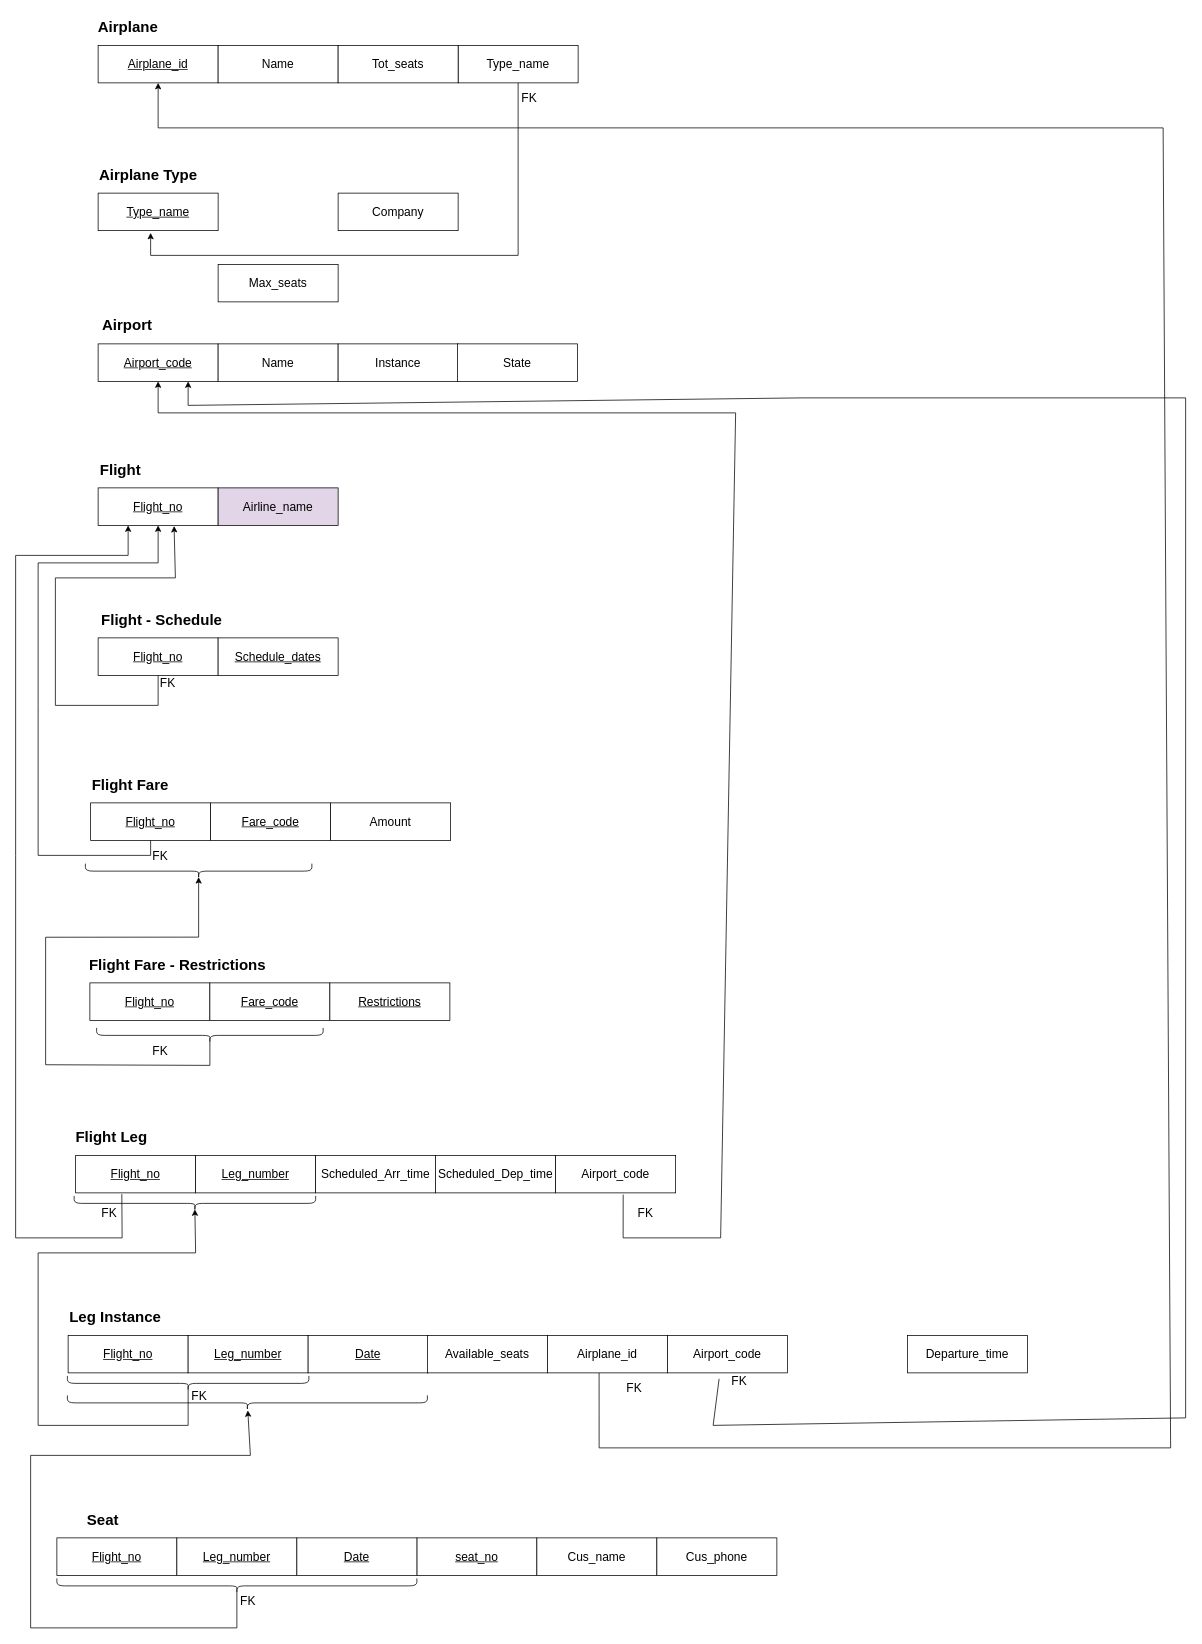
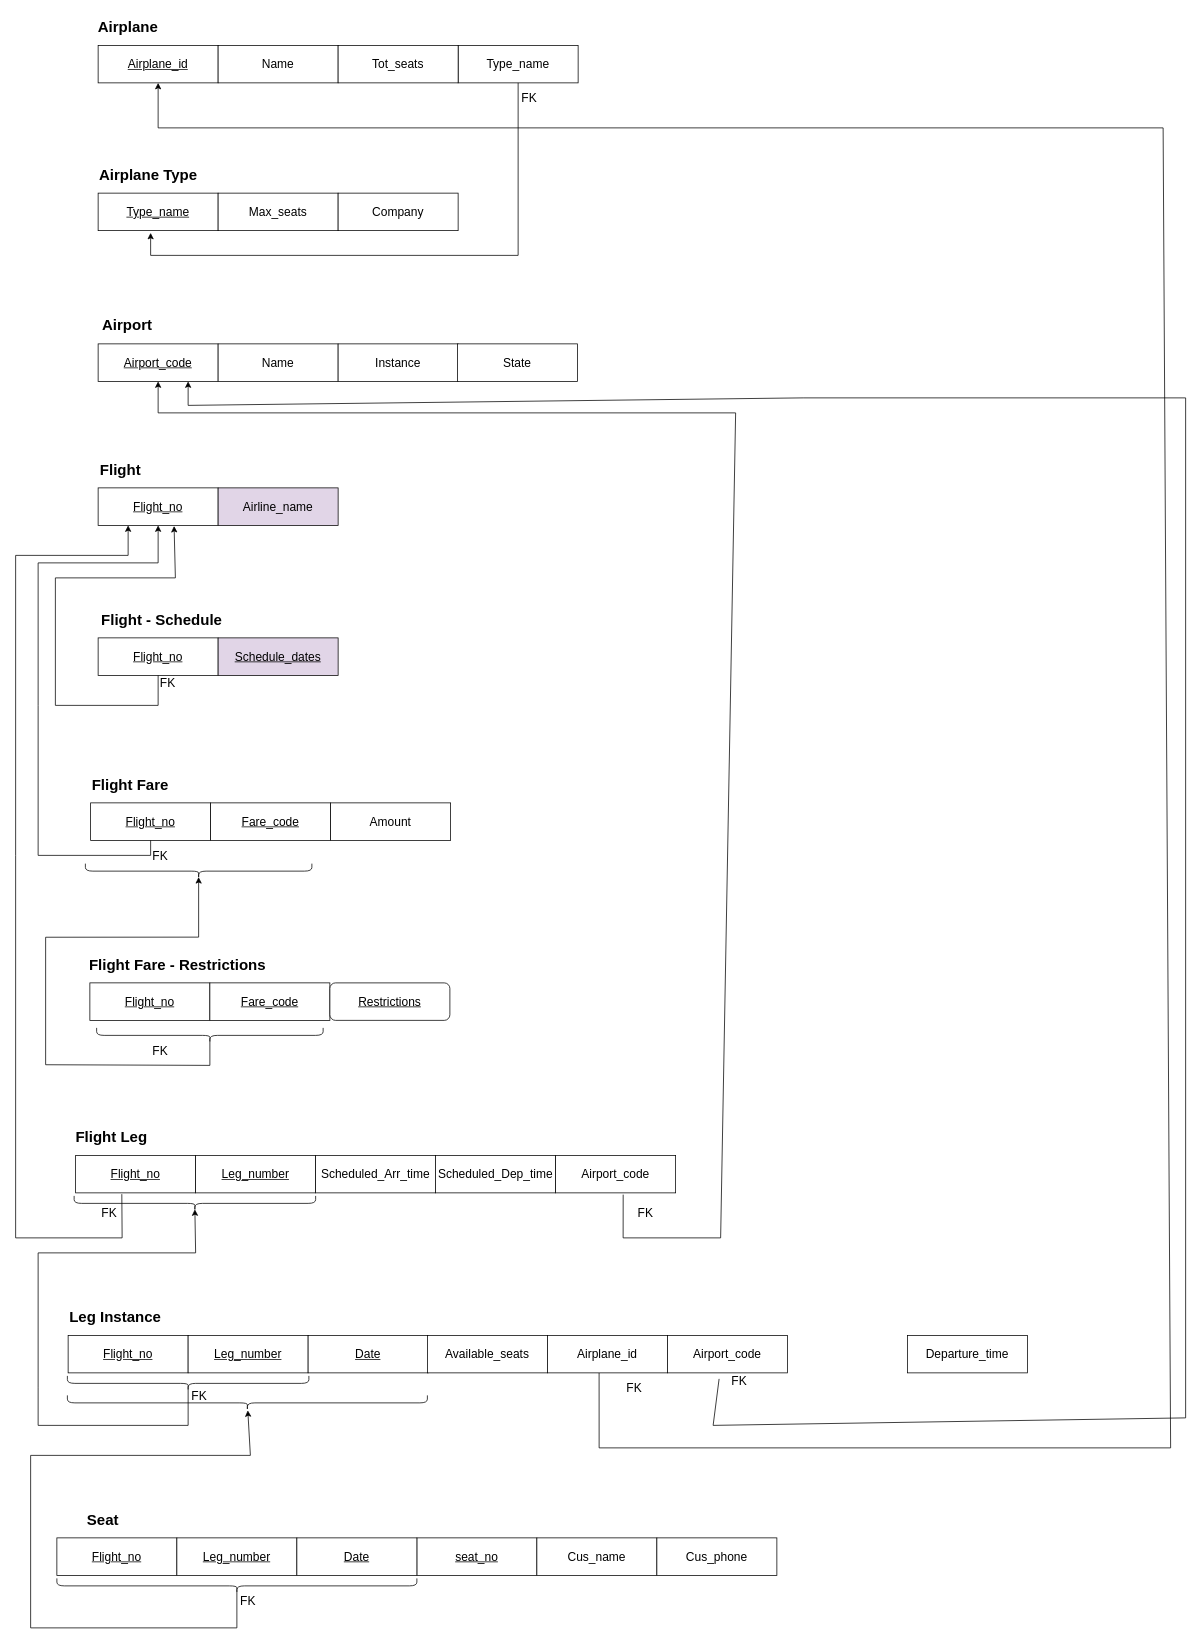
(278, 283) -> (278, 212)
(278, 657) -> (278, 657)
(390, 1002) -> (390, 1002)
